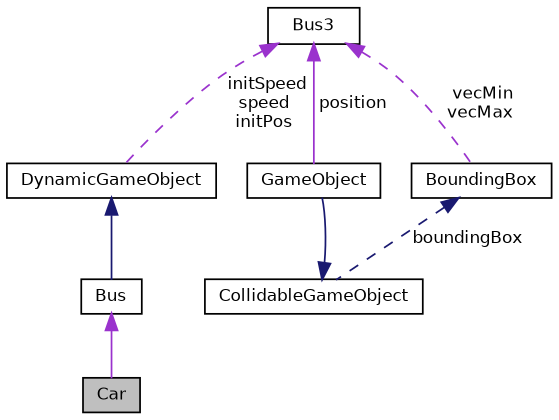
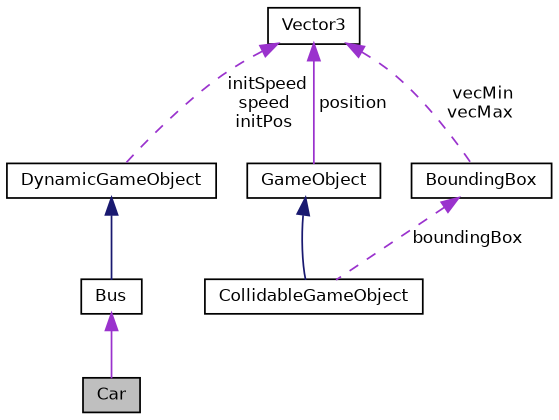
(314, 26) -> (314, 26)
(325, 230) -> (302, 248)
(390, 244) -> (390, 244)
